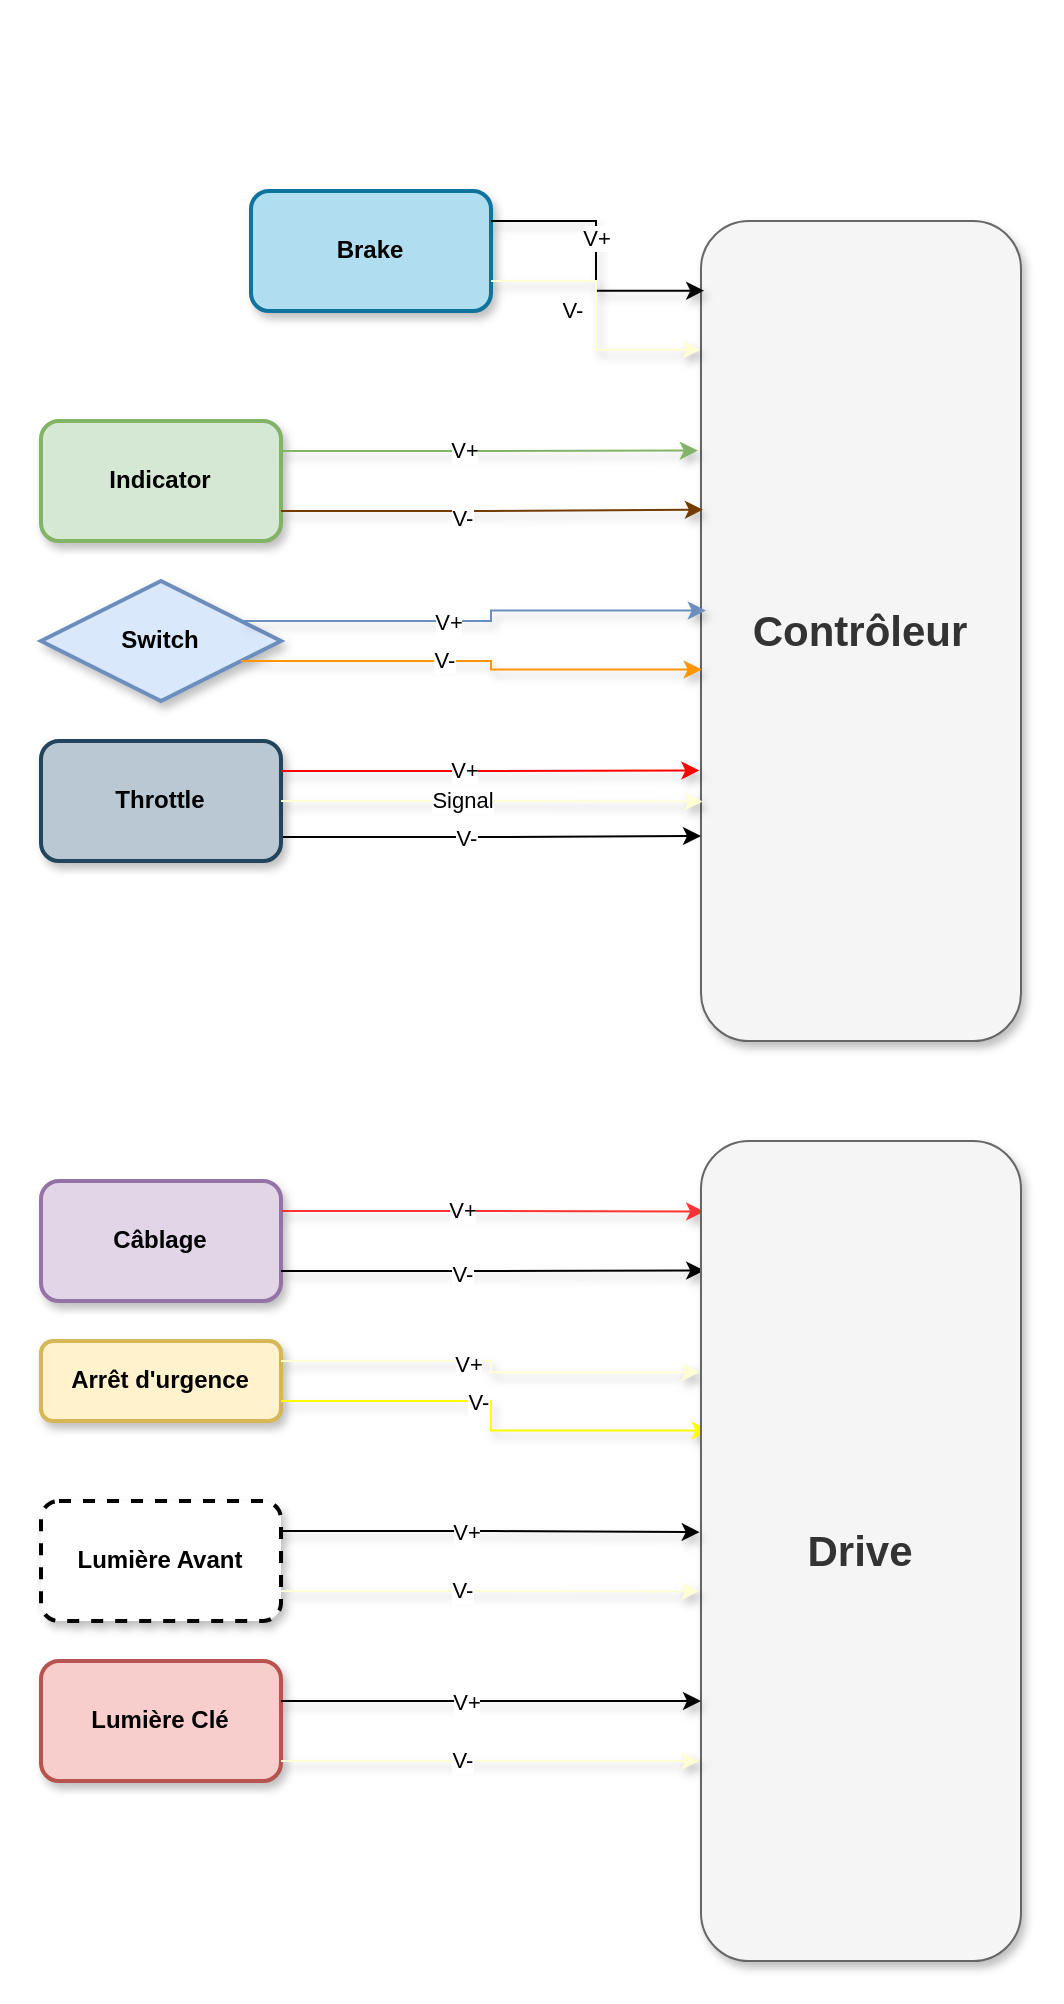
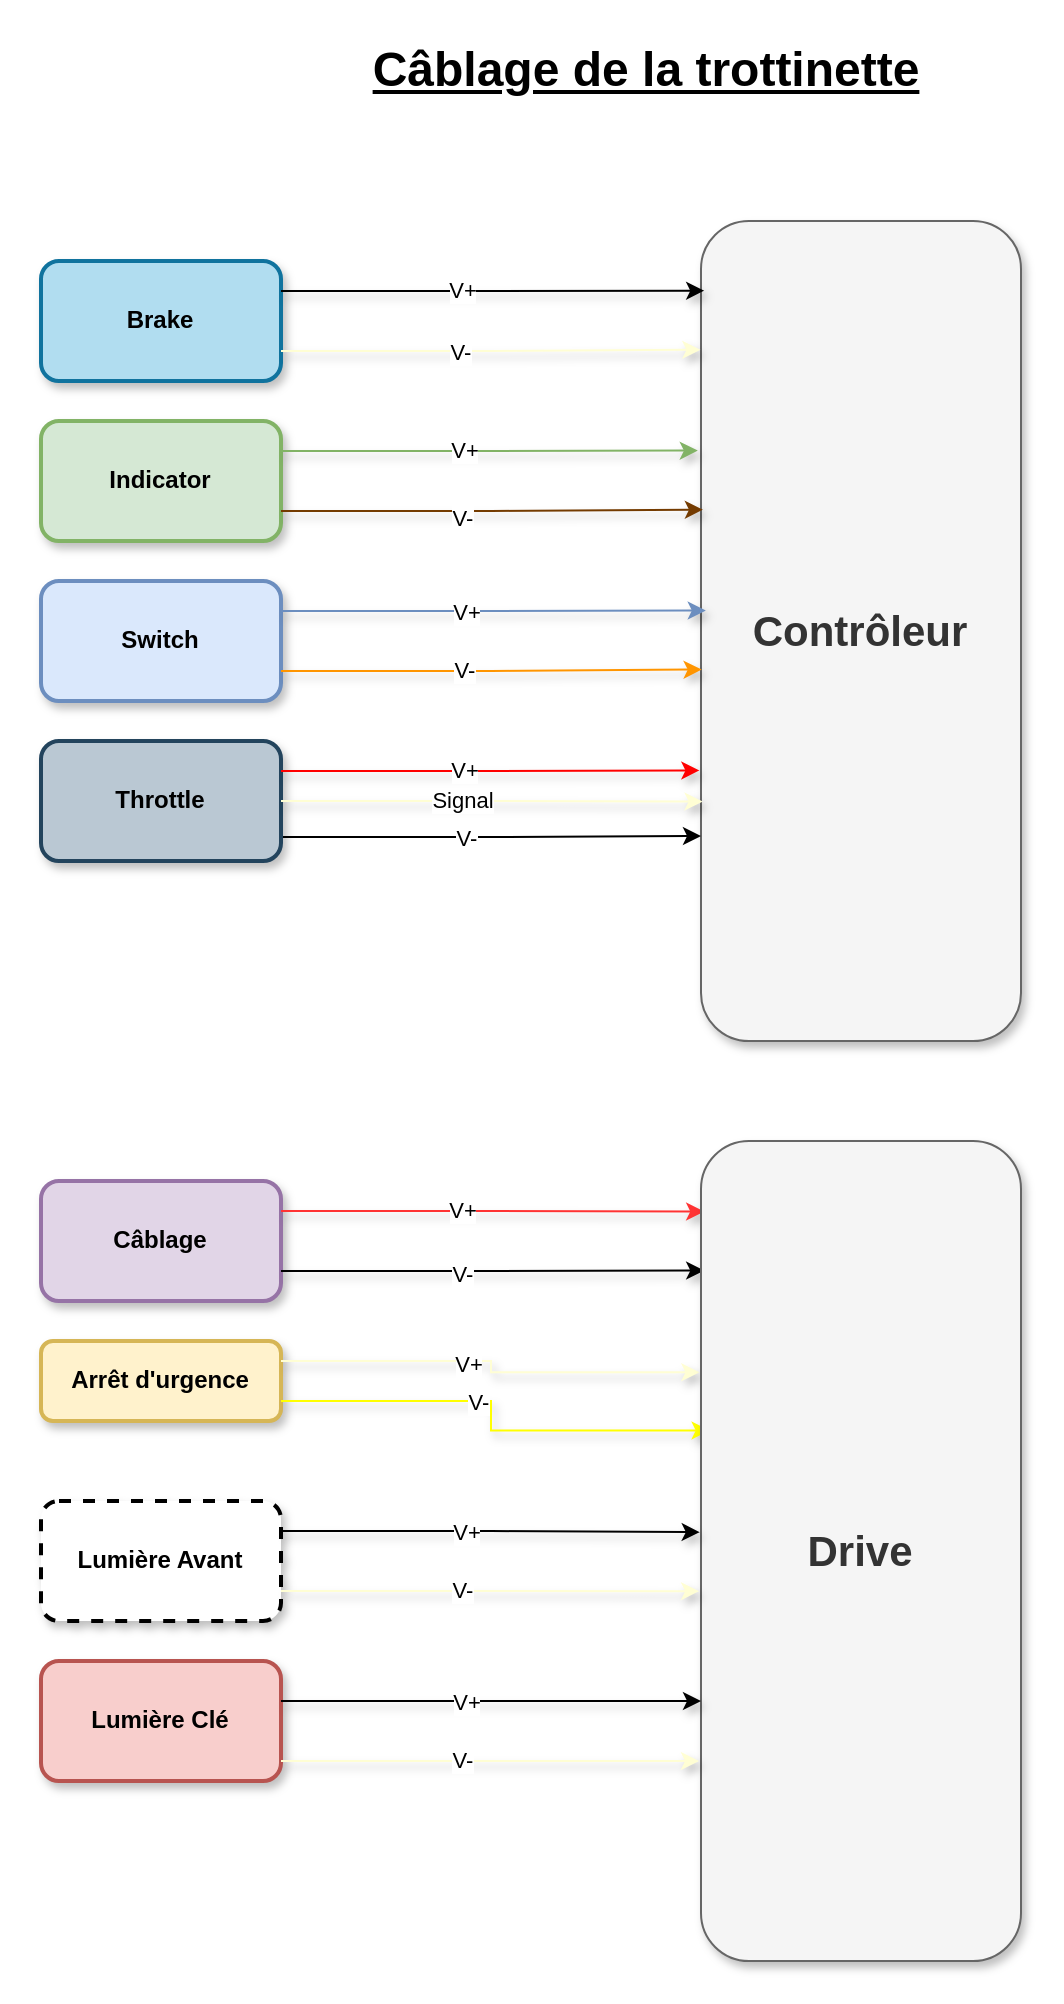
none -> (647, 71)
(371, 251) -> (161, 321)
(161, 641) -> (161, 641)
